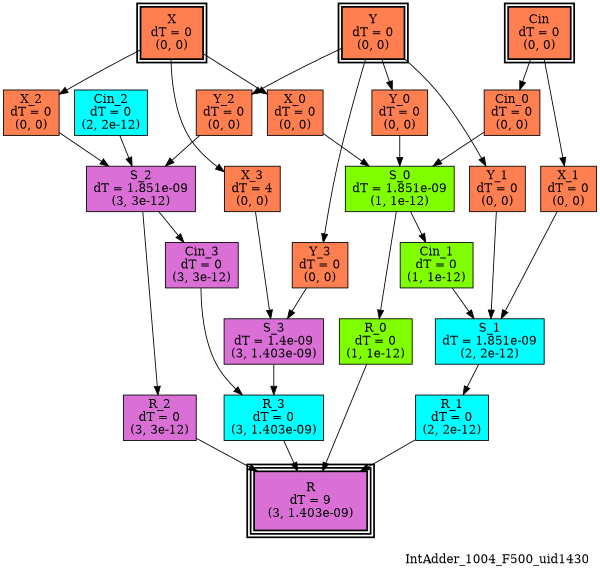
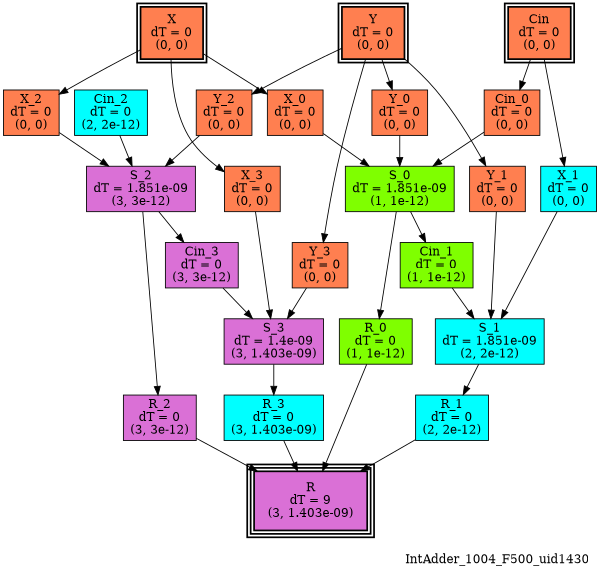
(252, 189) -> (252, 189)
(569, 189) -> (569, 189)
(208, 342) -> (235, 300)
